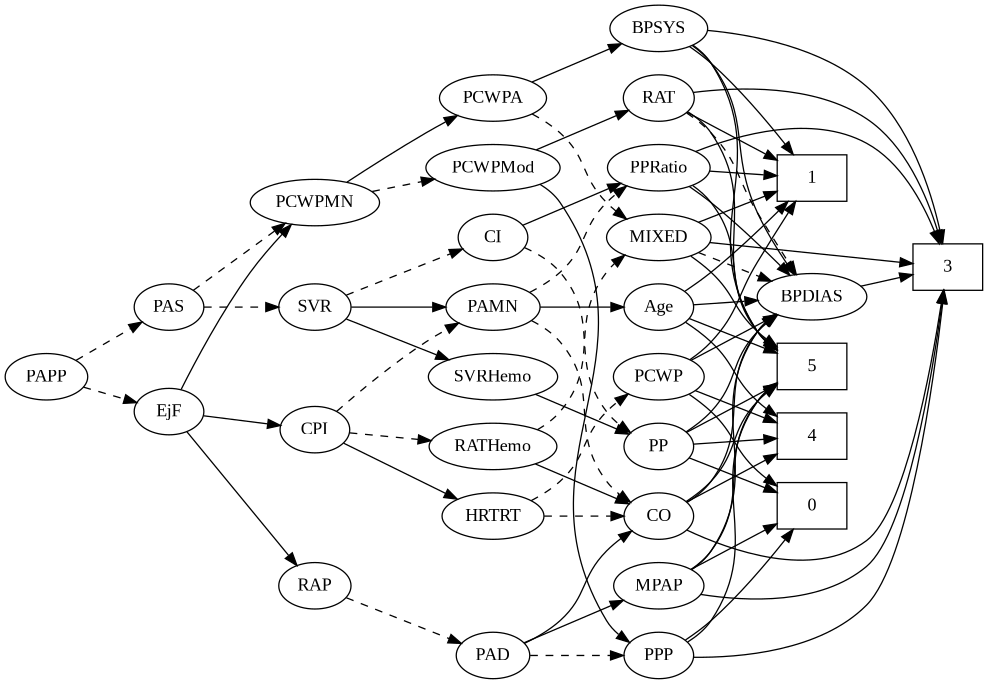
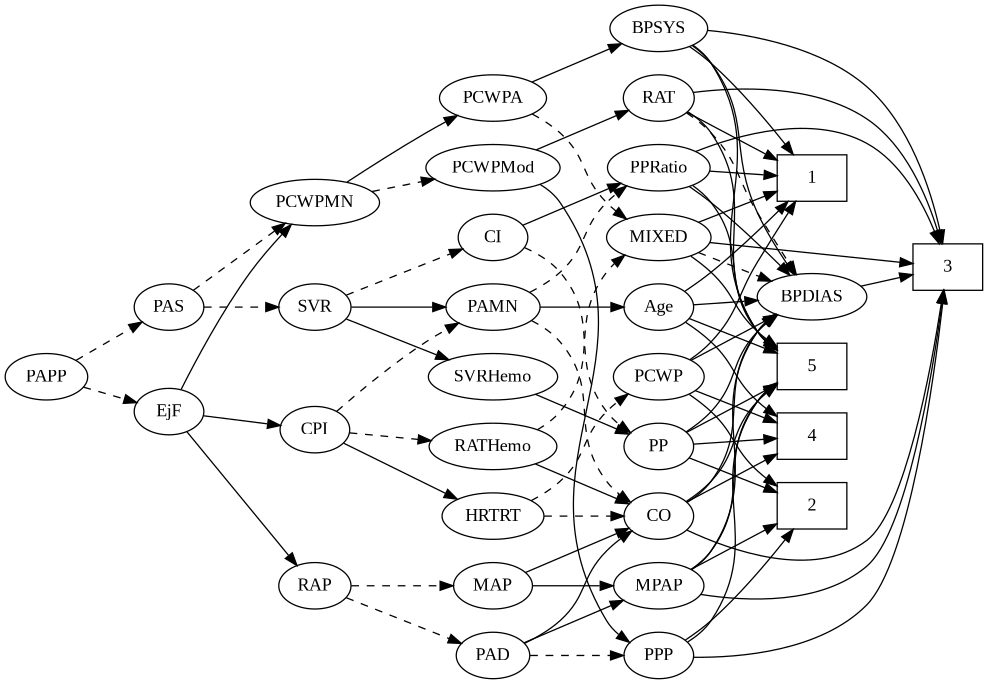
(812, 506) -> (812, 506)
none -> (493, 586)
